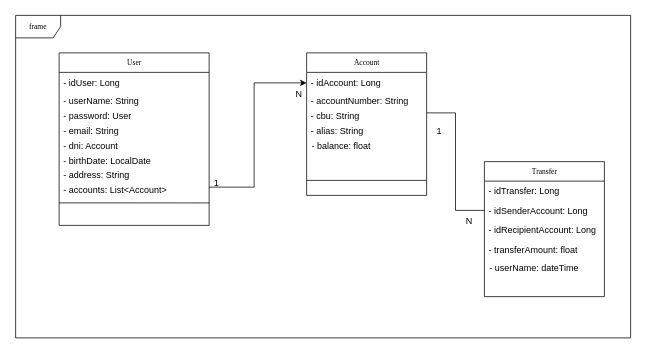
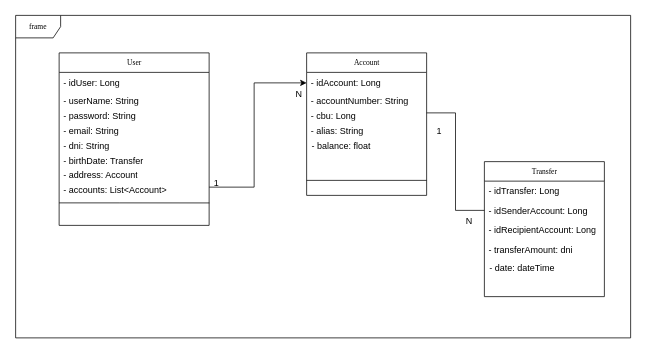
(100, 116) -> (104, 116)
(339, 116) -> (335, 116)
(94, 146) -> (90, 146)
(113, 161) -> (112, 161)
(102, 175) -> (105, 175)
(542, 250) -> (537, 250)
(535, 268) -> (525, 268)
